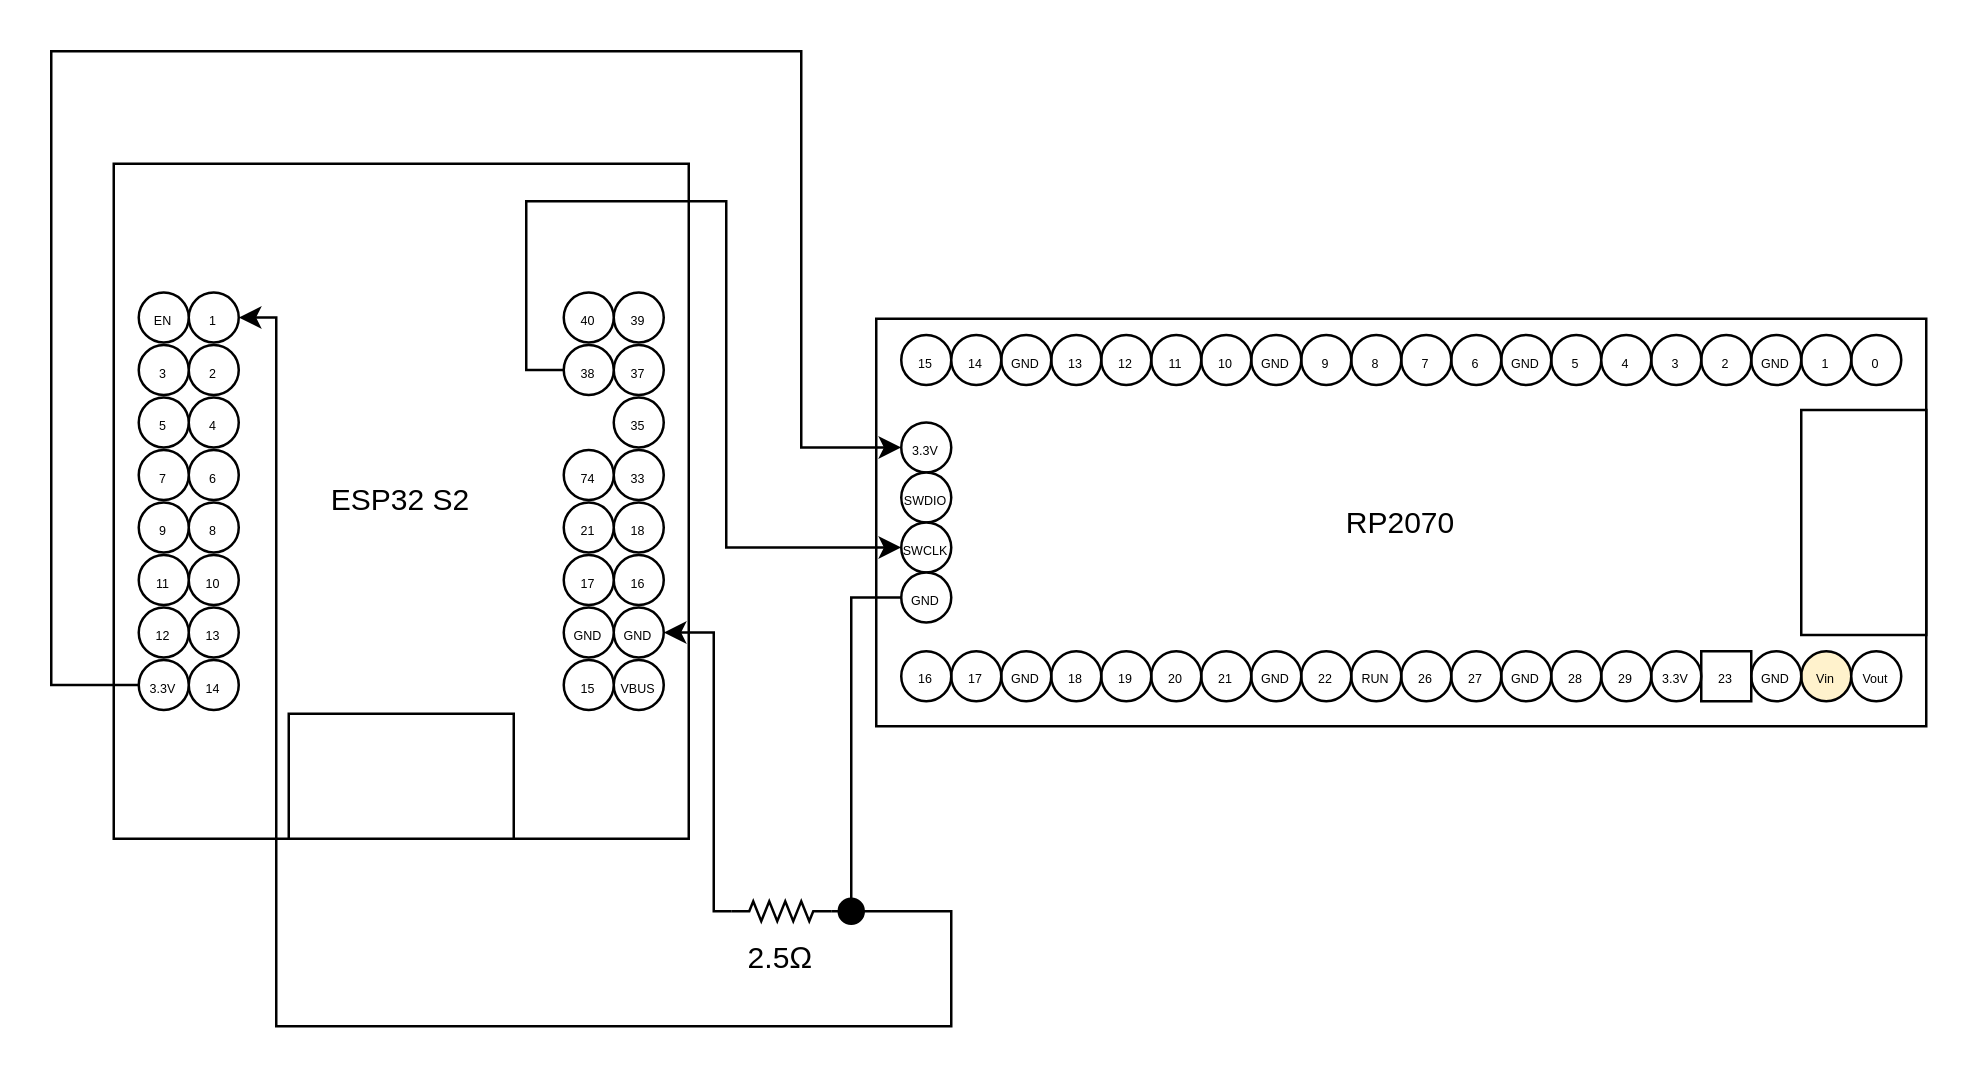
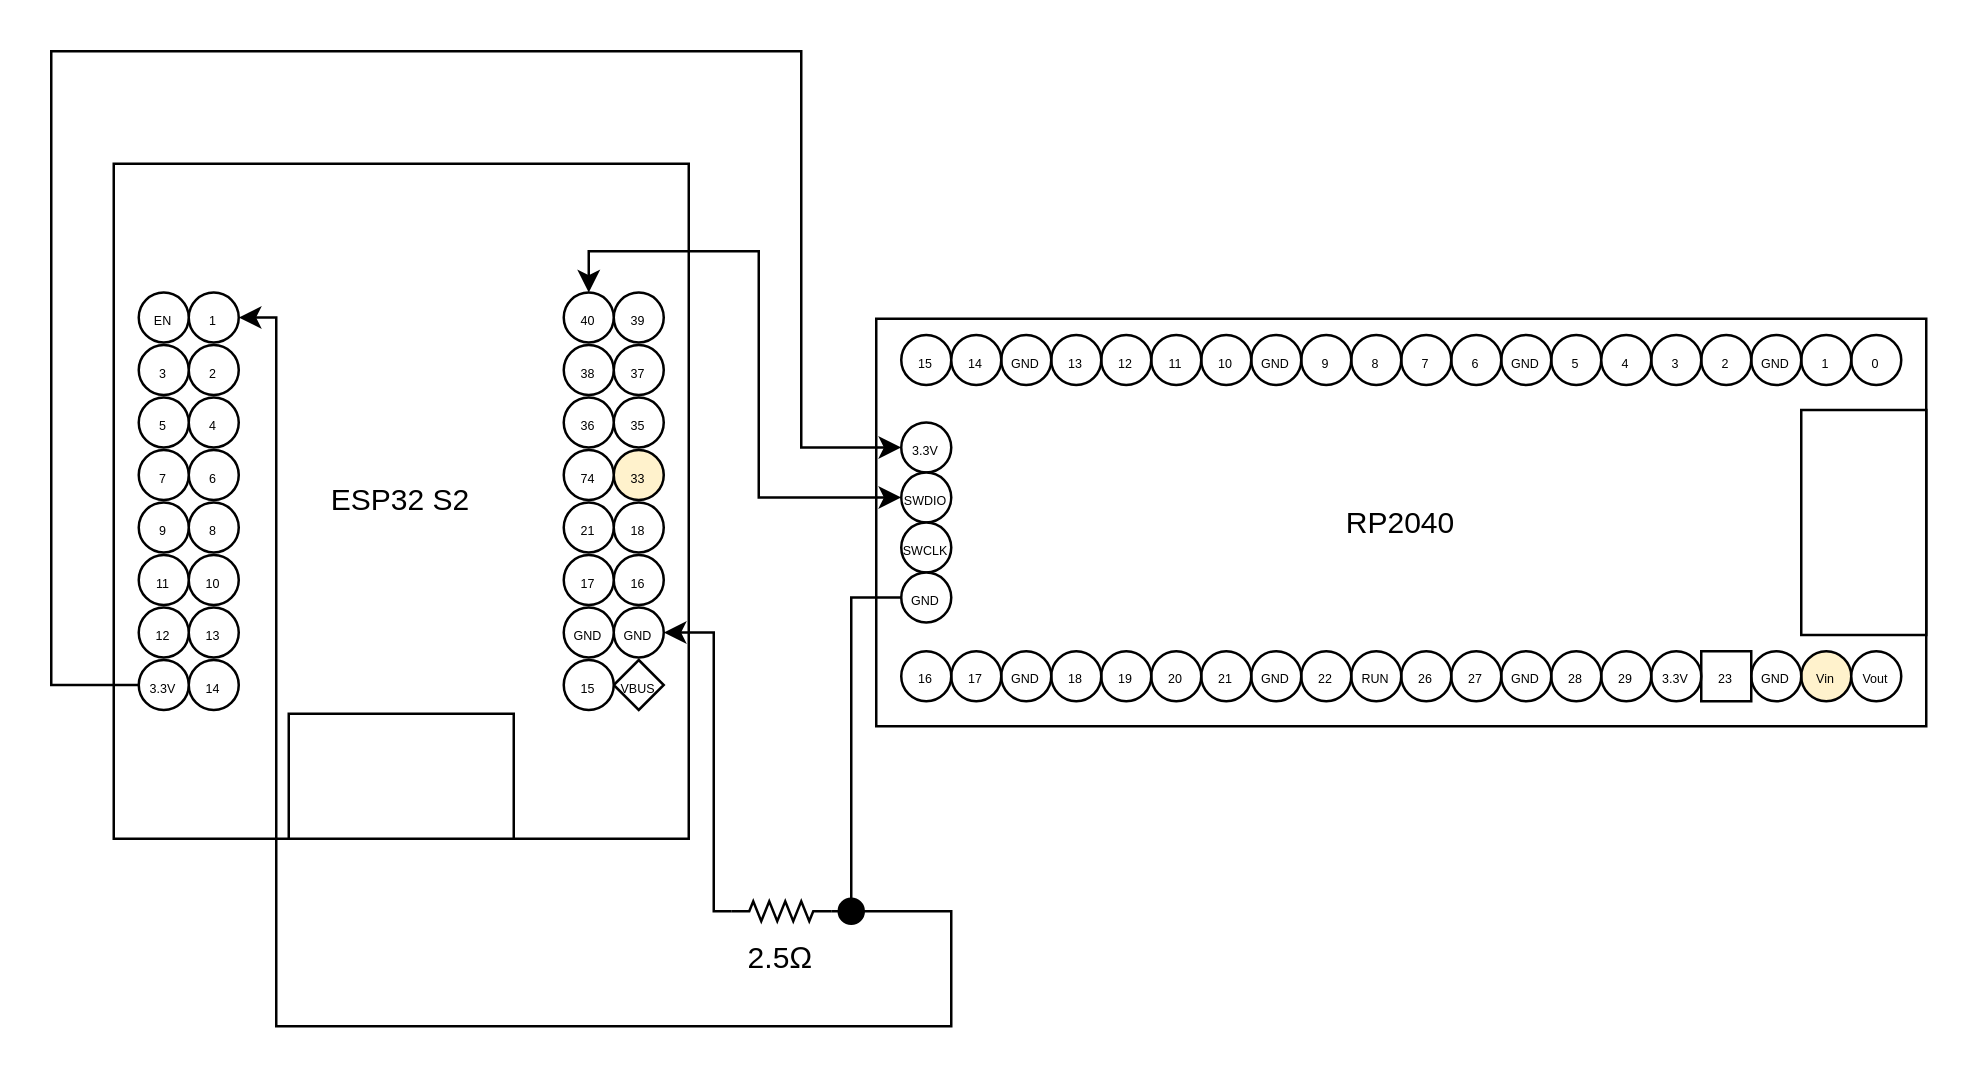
(546, 201) -> none
none -> (589, 423)
none -> (759, 423)
(639, 475) -> (639, 475)
(1401, 524) -> (1401, 524)
(639, 685) -> (639, 685)
